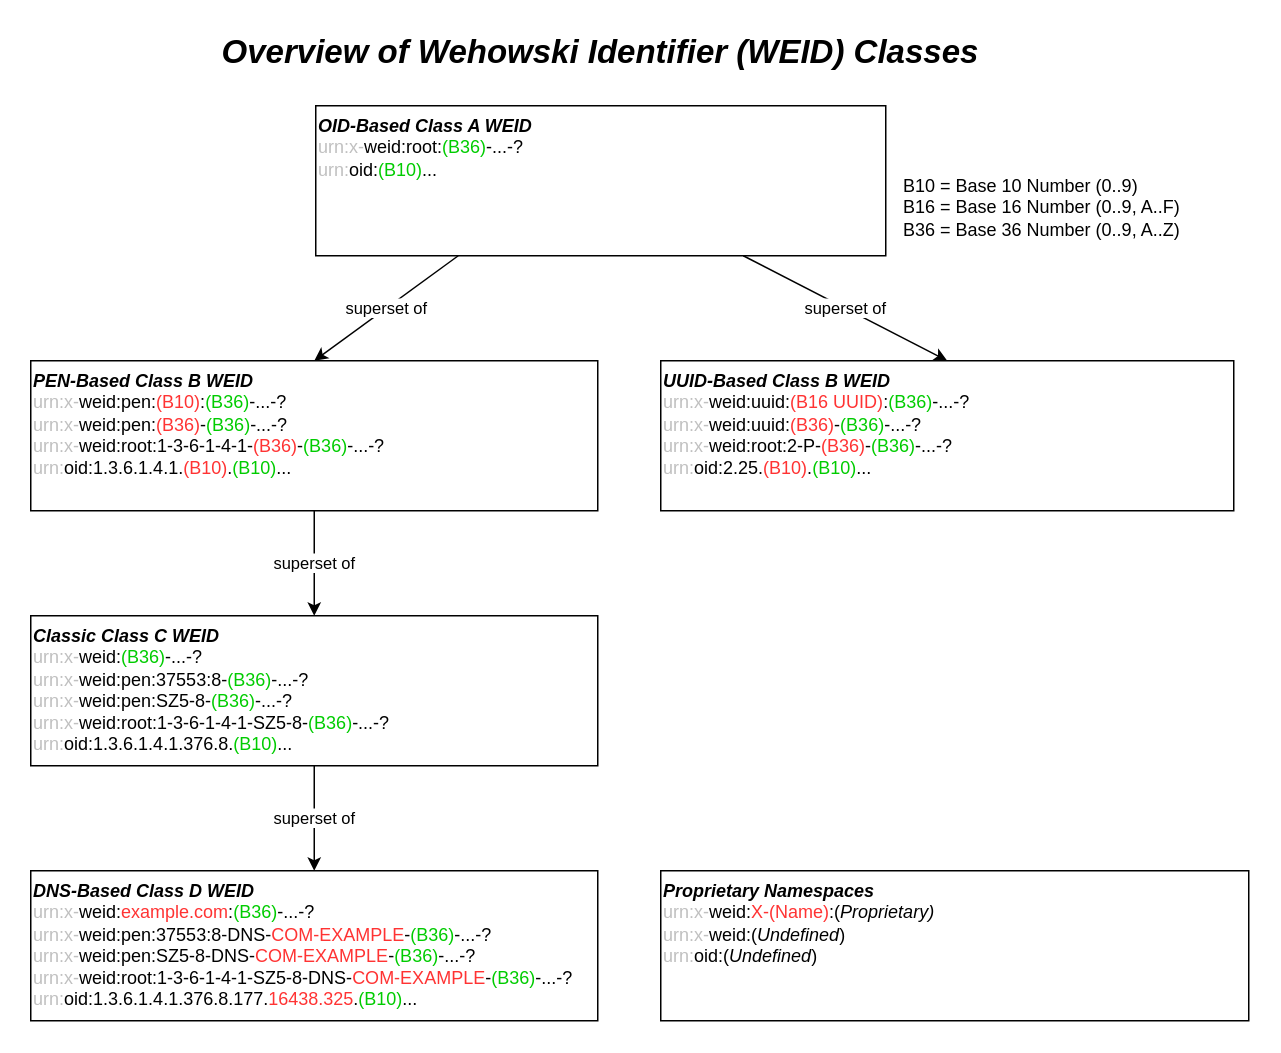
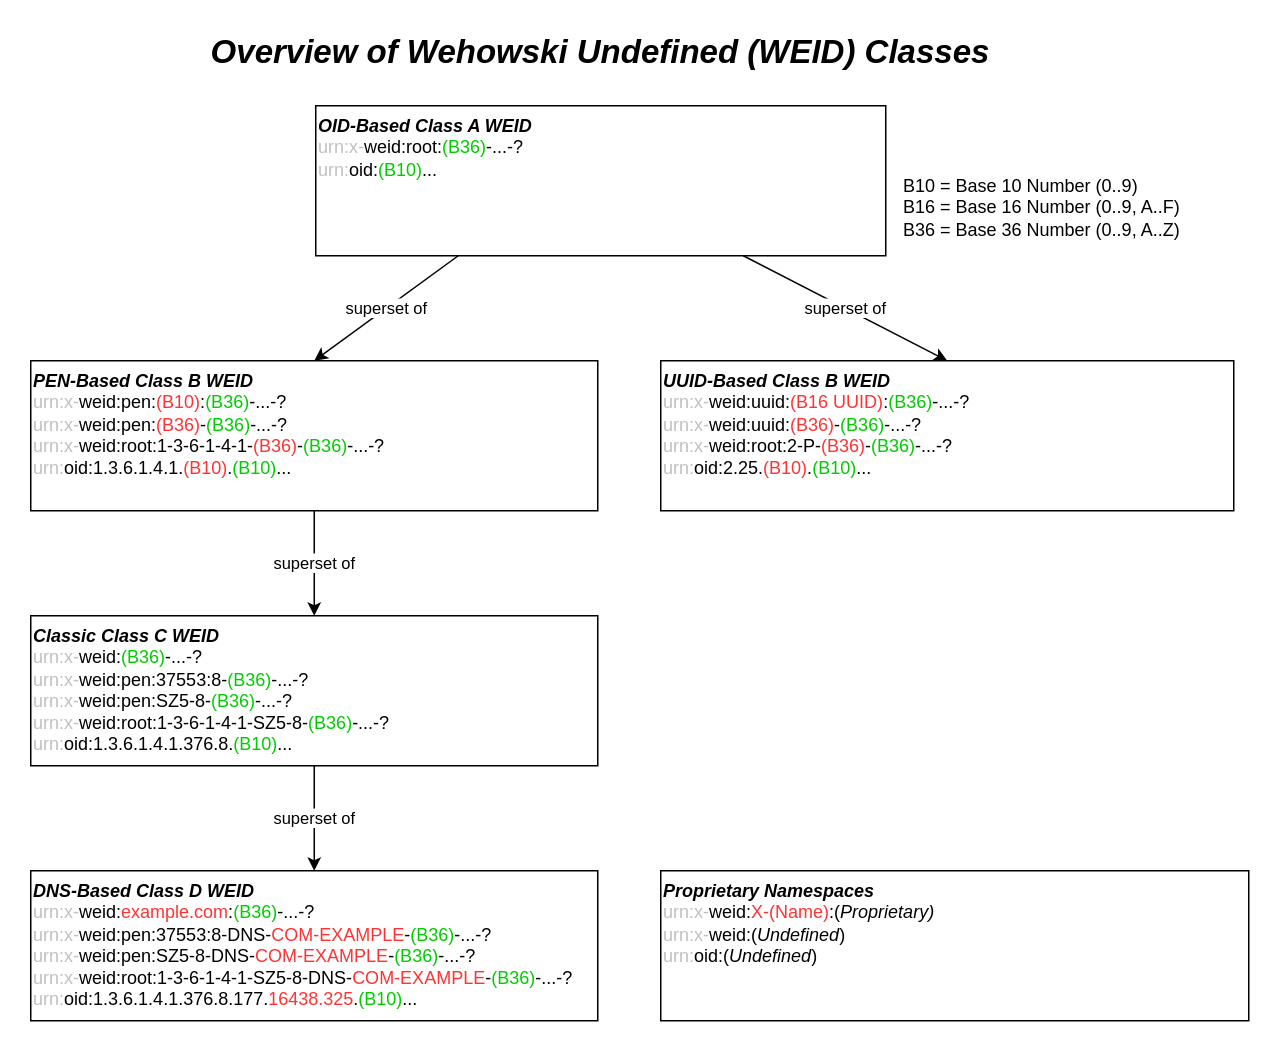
(601, 53) -> (601, 53)
